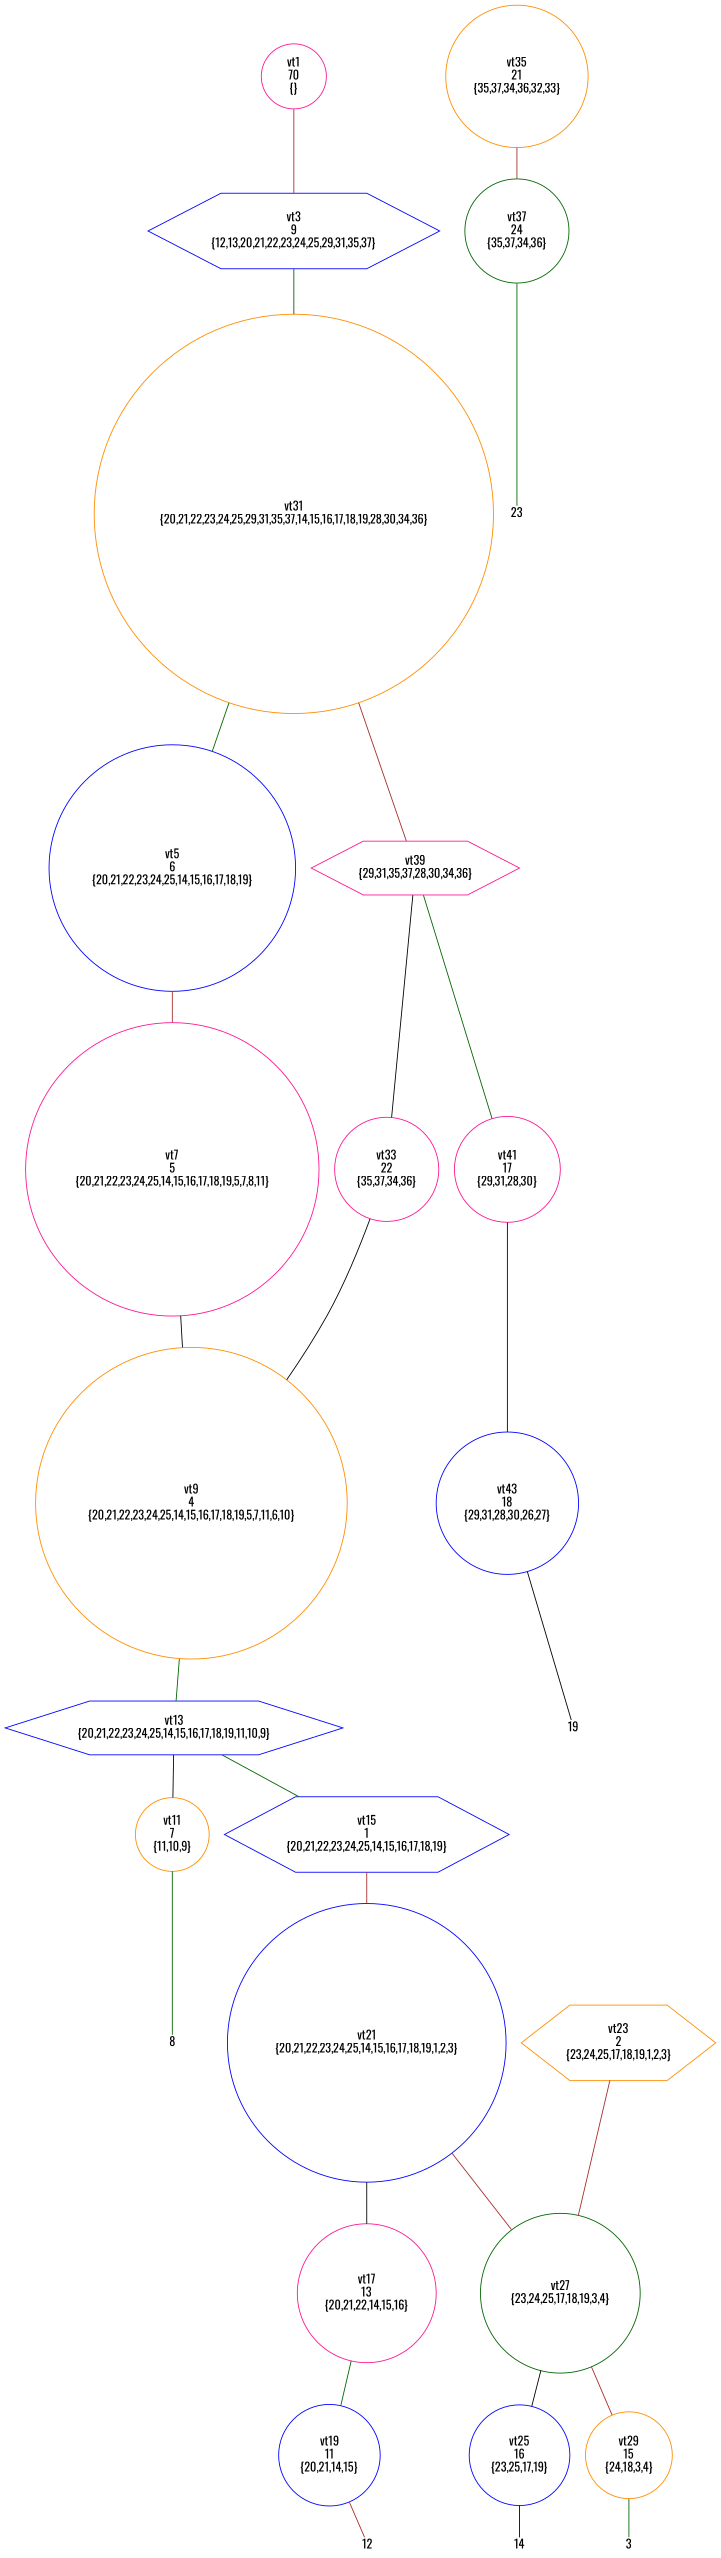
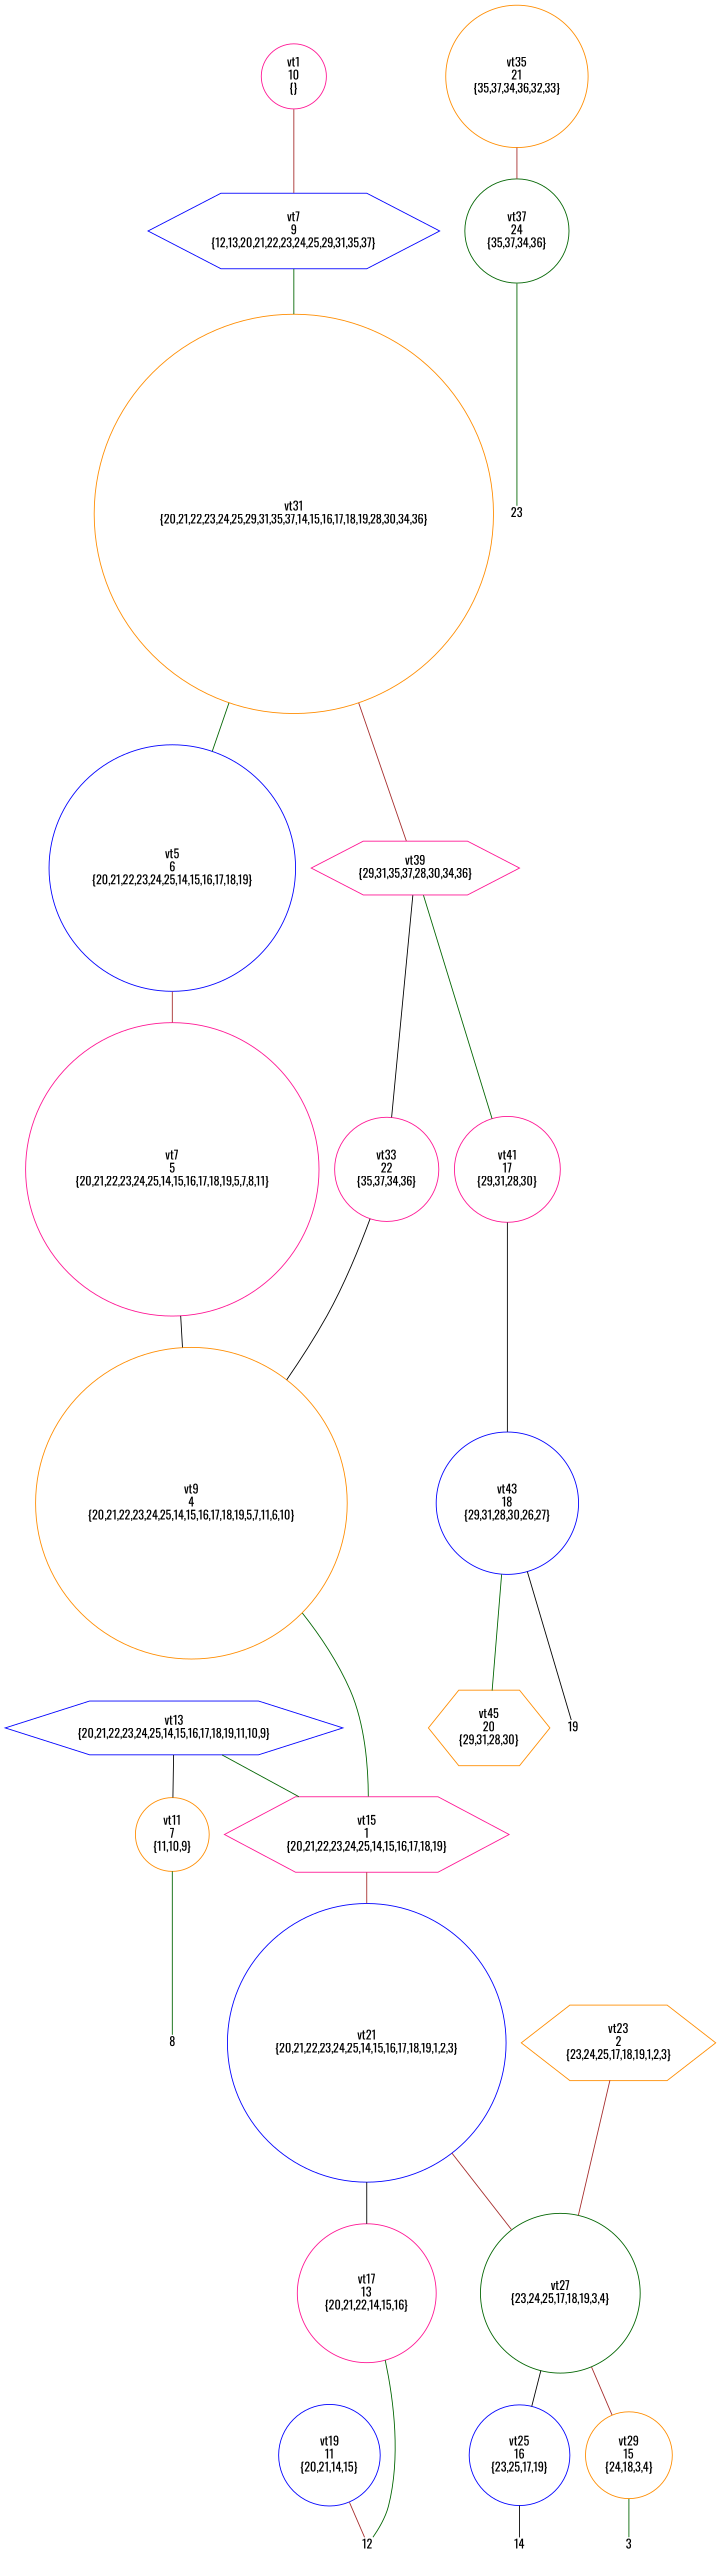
(294, 76) -> (294, 76)
(294, 231) -> (294, 231)
(178, 1680) -> (353, 1698)
none -> (489, 1728)
(367, 1835) -> (367, 1835)
(346, 2383) -> (395, 2451)
